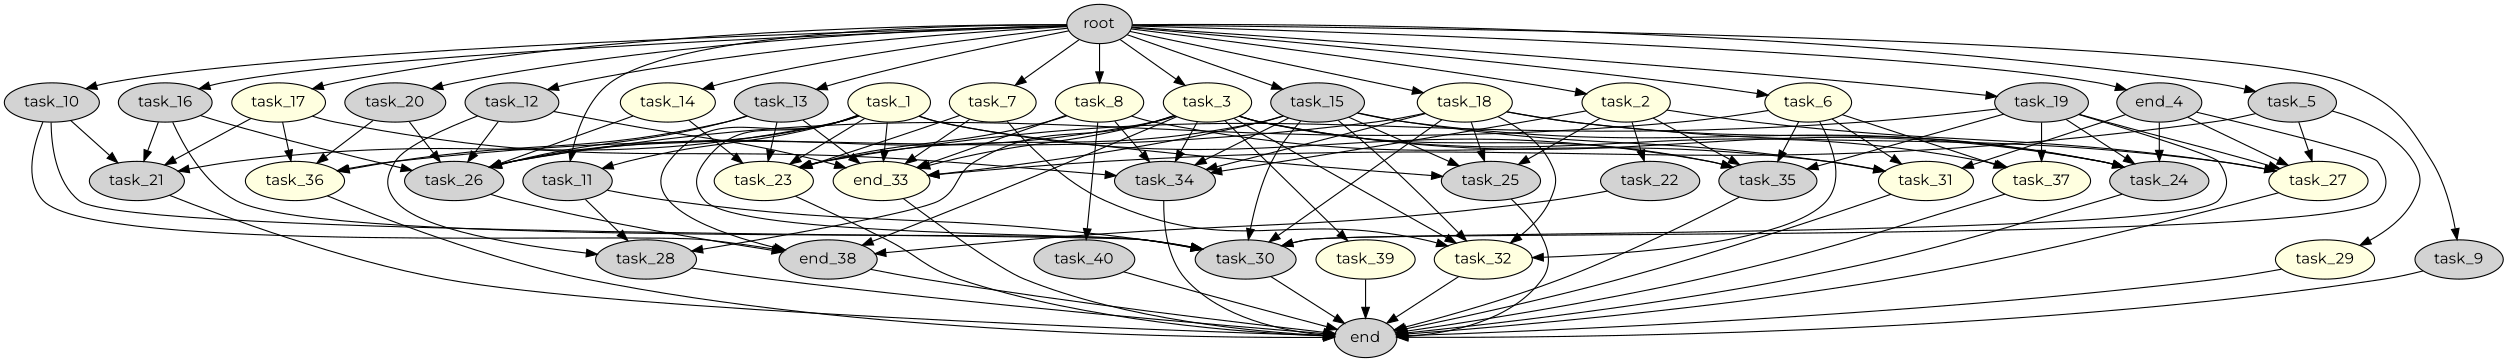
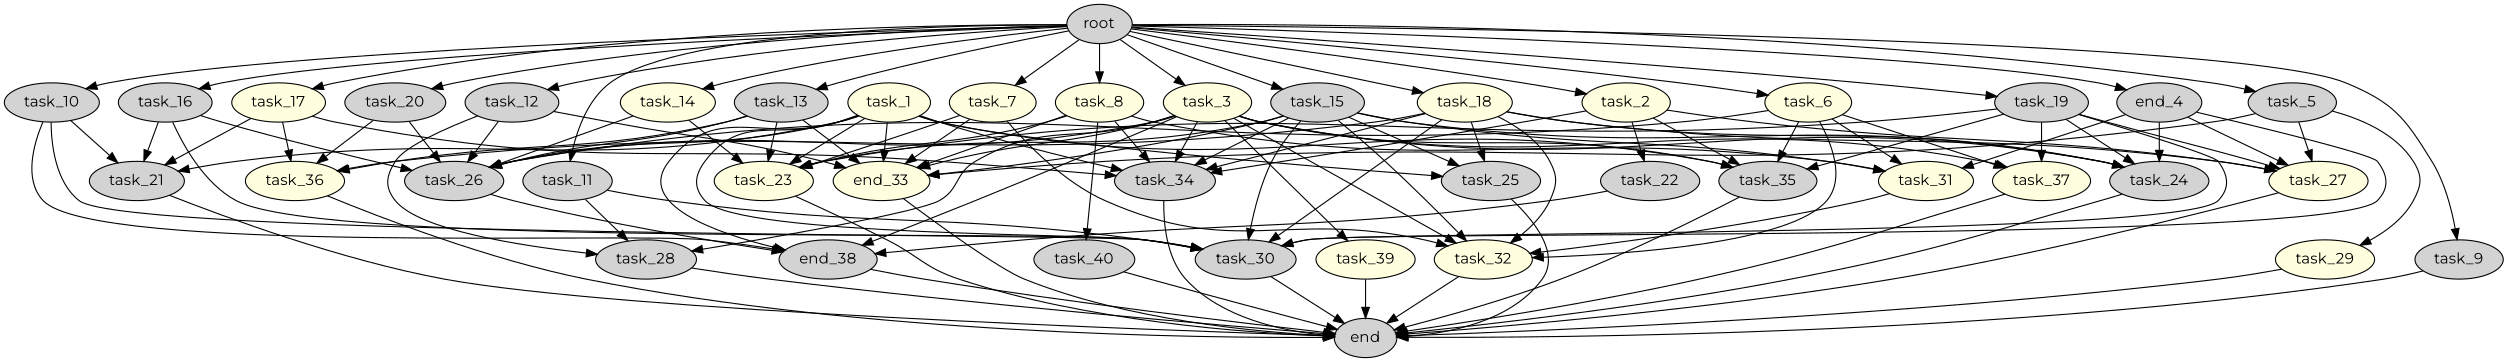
(1564, 139) -> none
(736, 142) -> (1049, 153)
(1651, 270) -> (1742, 224)
